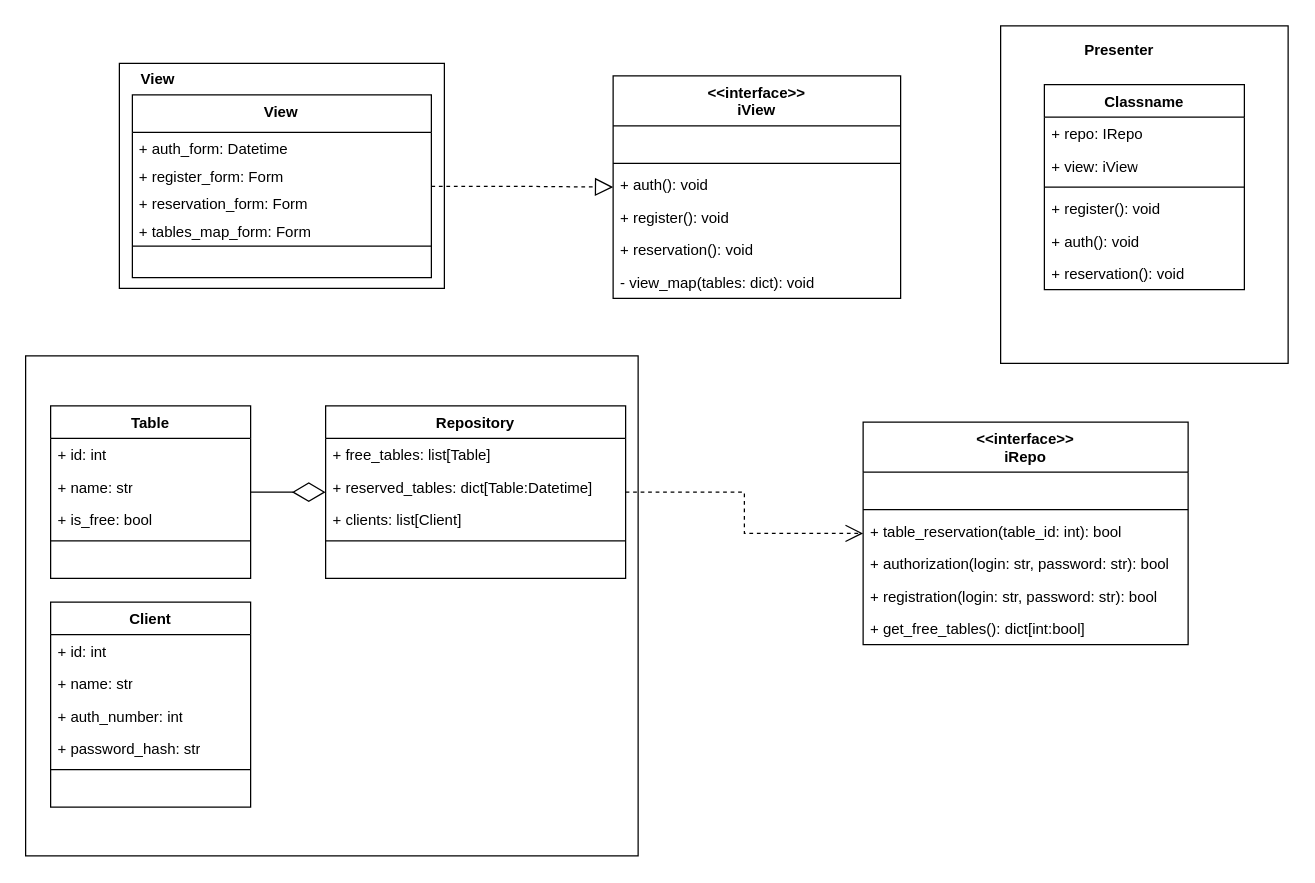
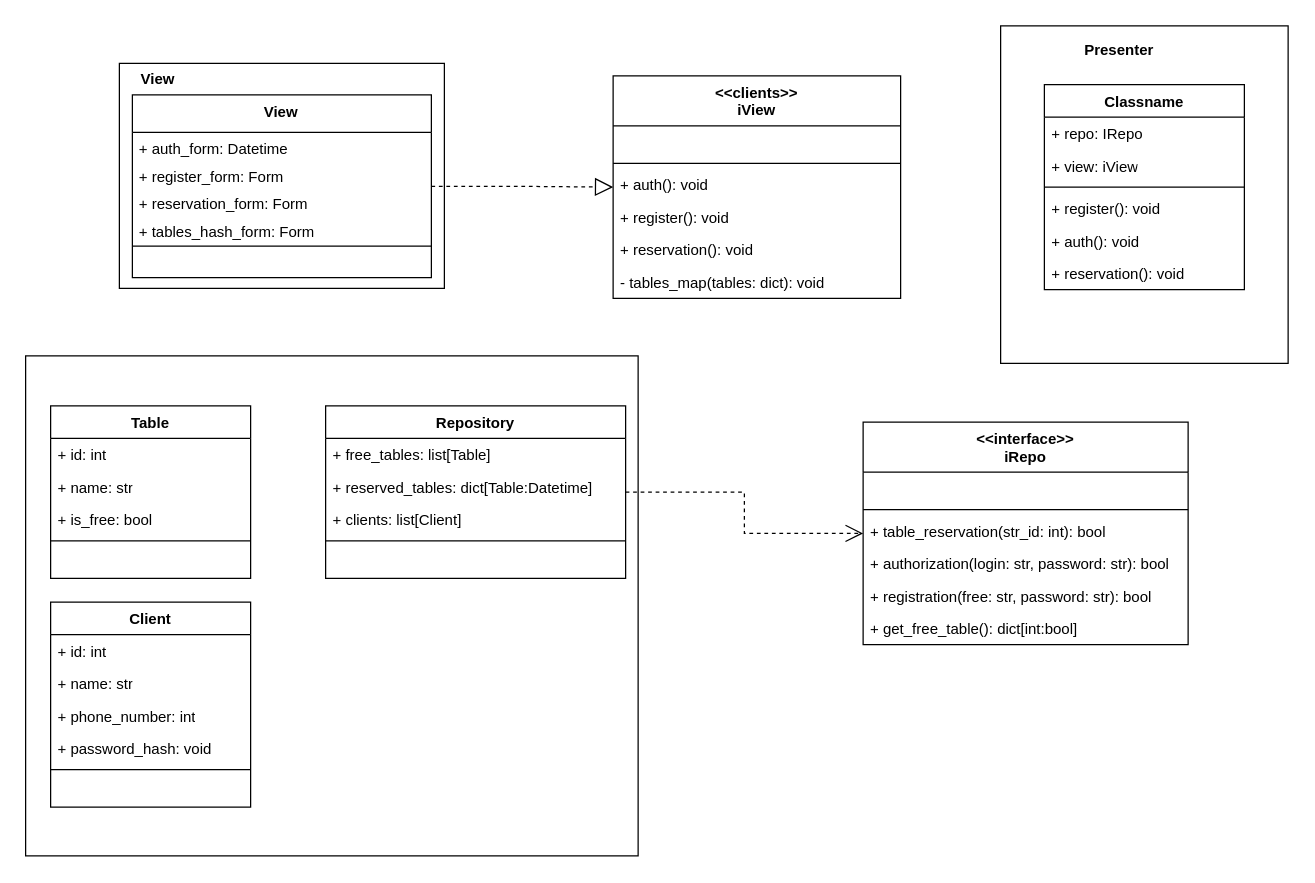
(757, 102) -> (757, 102)
(228, 232) -> (232, 232)
(729, 283) -> (737, 283)
(272, 492) -> none
(1017, 532) -> (1011, 532)
(1027, 606) -> (1027, 606)
(1002, 630) -> (998, 630)
(126, 717) -> (130, 717)
(136, 750) -> (139, 750)
